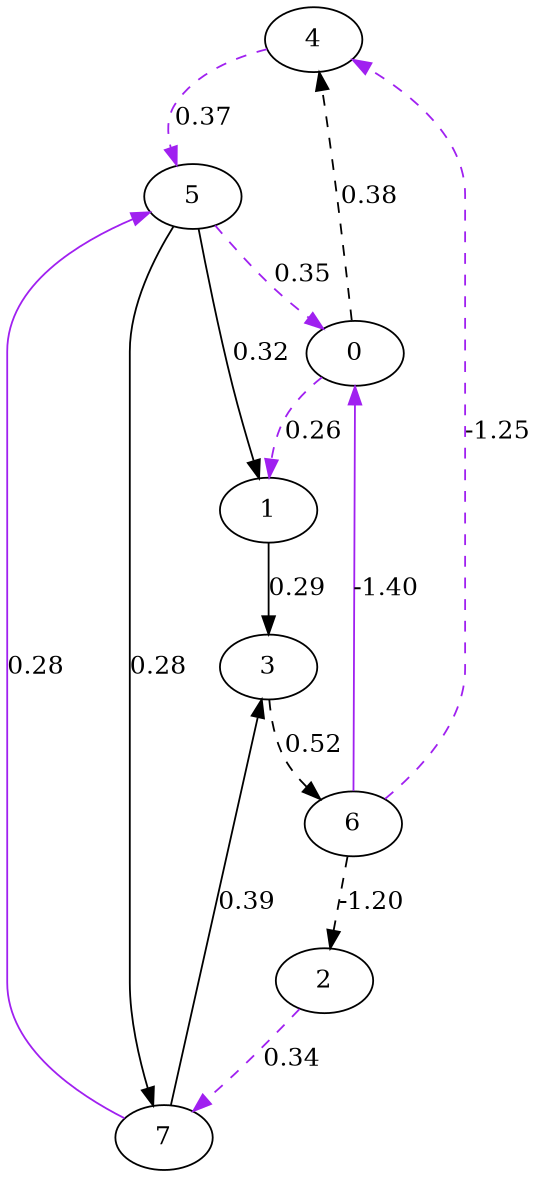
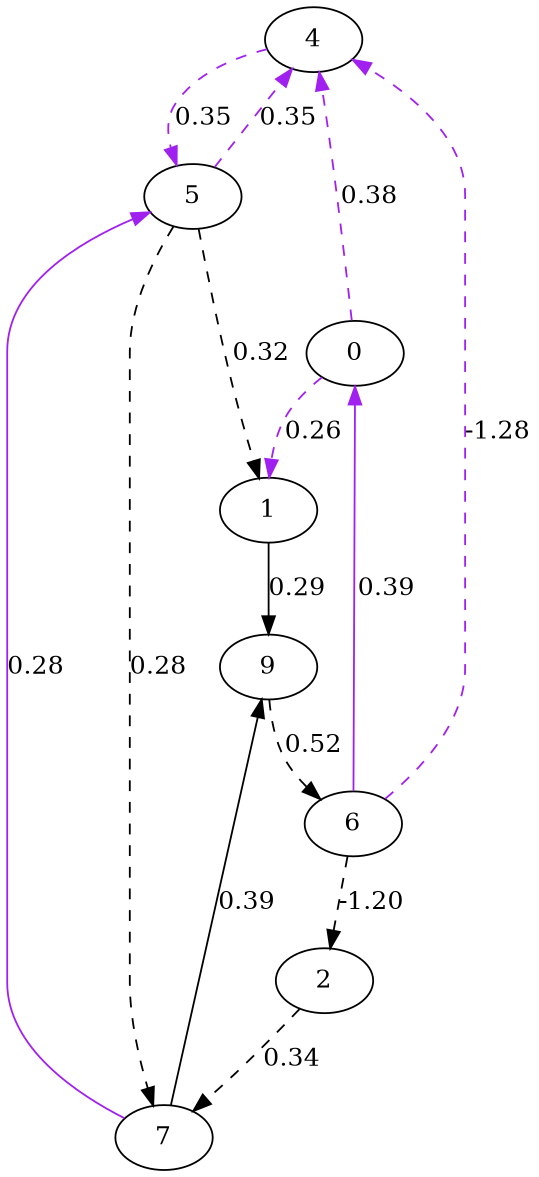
(204, 118) -> (204, 118)
(338, 205) -> (338, 205)
(259, 274) -> (248, 125)
(223, 346) -> (223, 346)
(498, 432) -> (498, 432)
(387, 589) -> (387, 589)
(130, 654) -> (130, 654)
(269, 667) -> (269, 667)
(254, 1055) -> (254, 1055)
